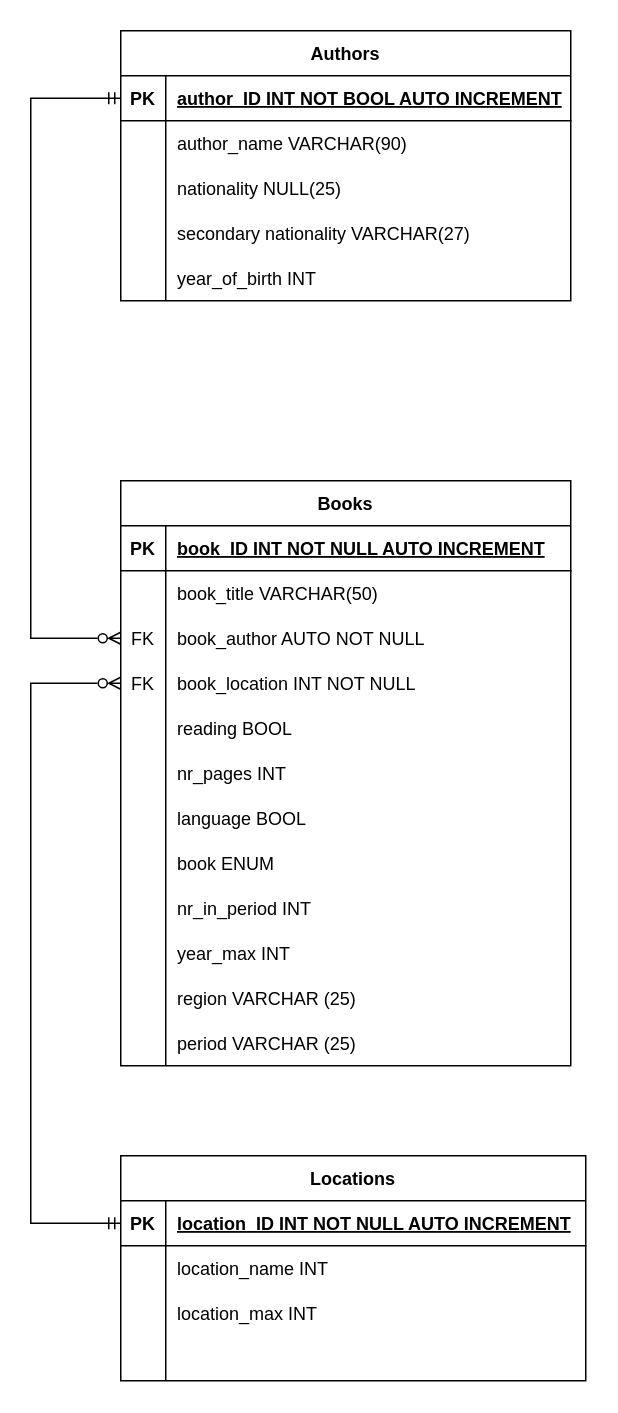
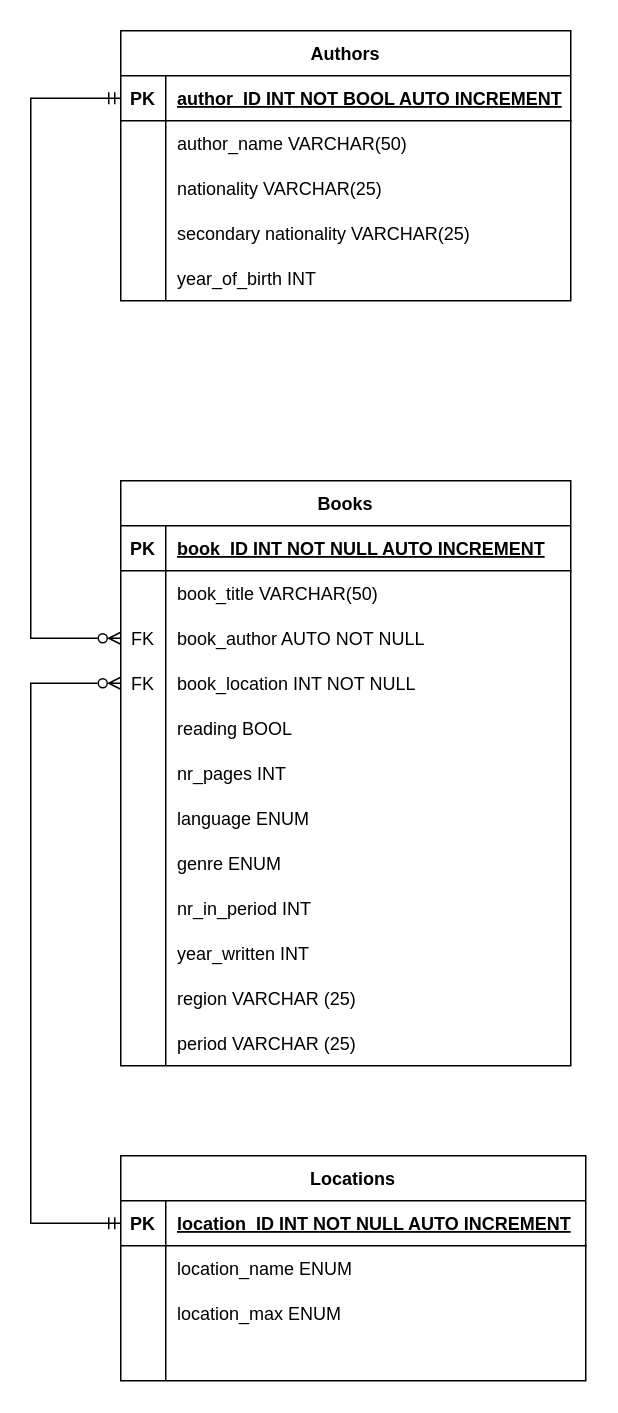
(291, 144) -> (291, 144)
(268, 189) -> (284, 189)
(332, 234) -> (332, 234)
(238, 819) -> (238, 819)
(220, 864) -> (225, 864)
(235, 954) -> (253, 954)
(256, 1269) -> (261, 1269)
(251, 1314) -> (256, 1314)
